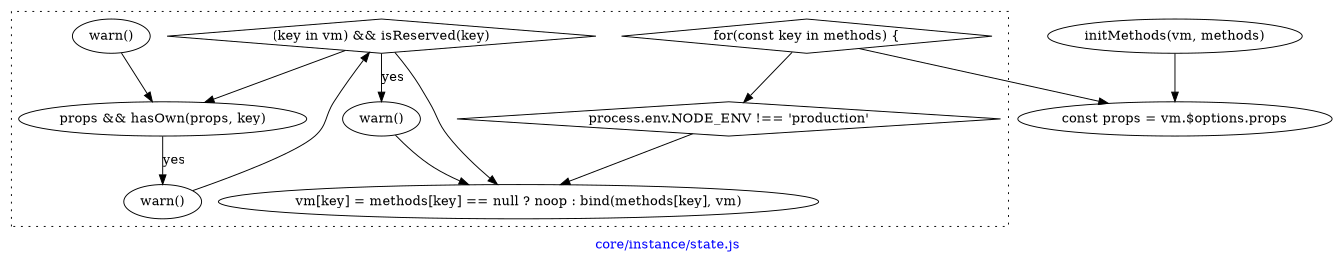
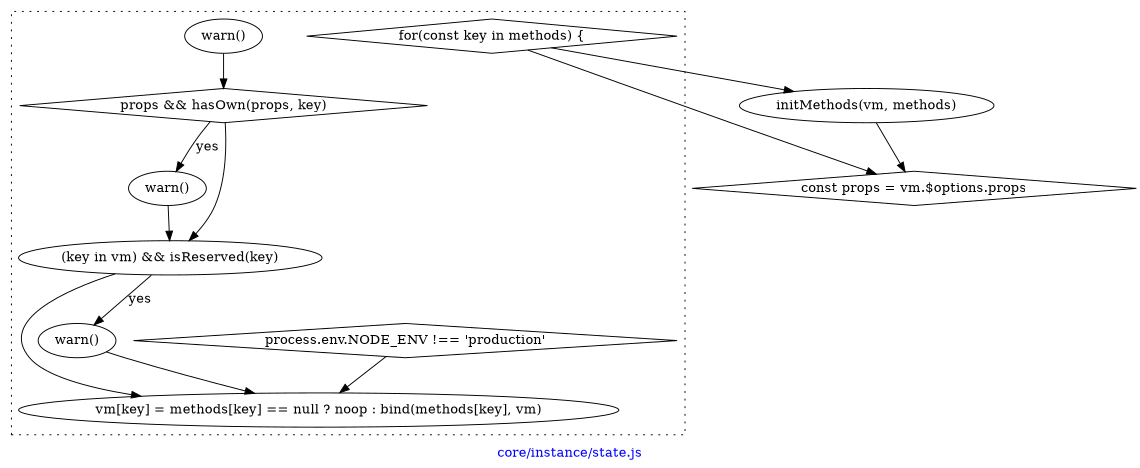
(382, 36) -> (170, 258)
(771, 74) -> (668, 69)
(280, 75) -> (222, 182)
(163, 119) -> (224, 106)
(1175, 119) -> (914, 188)
